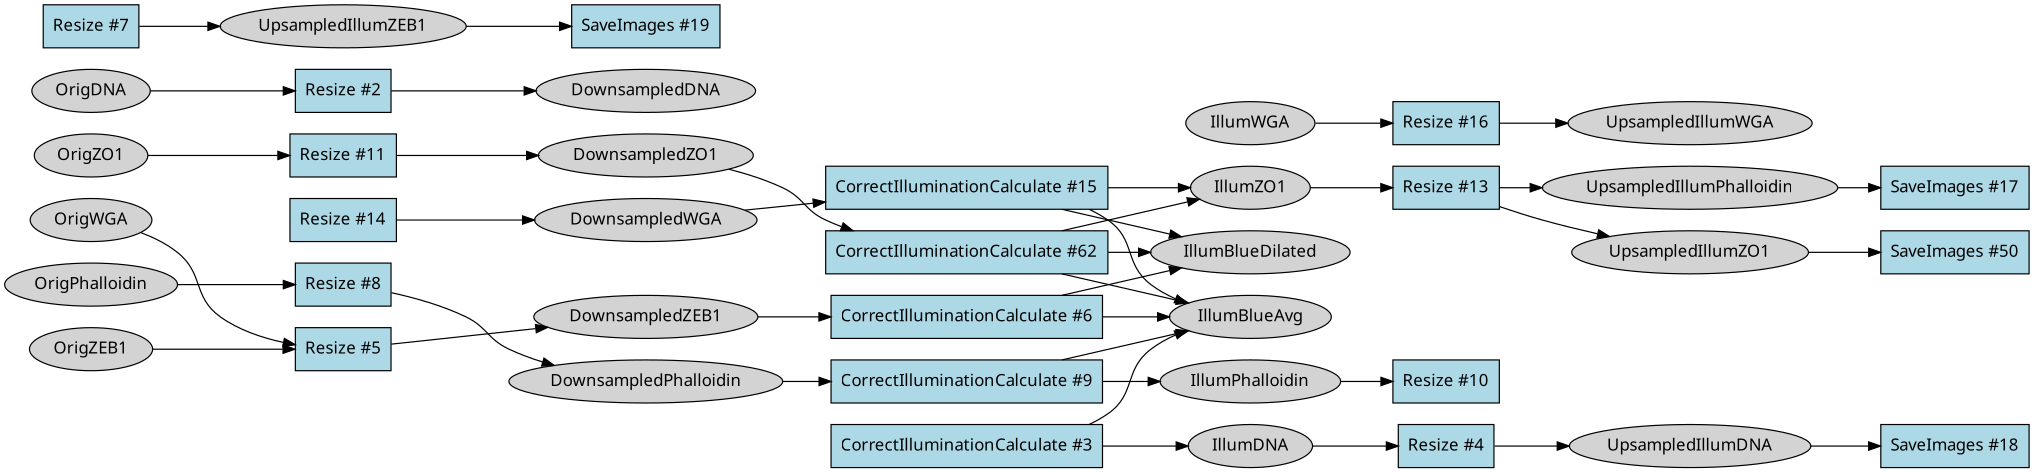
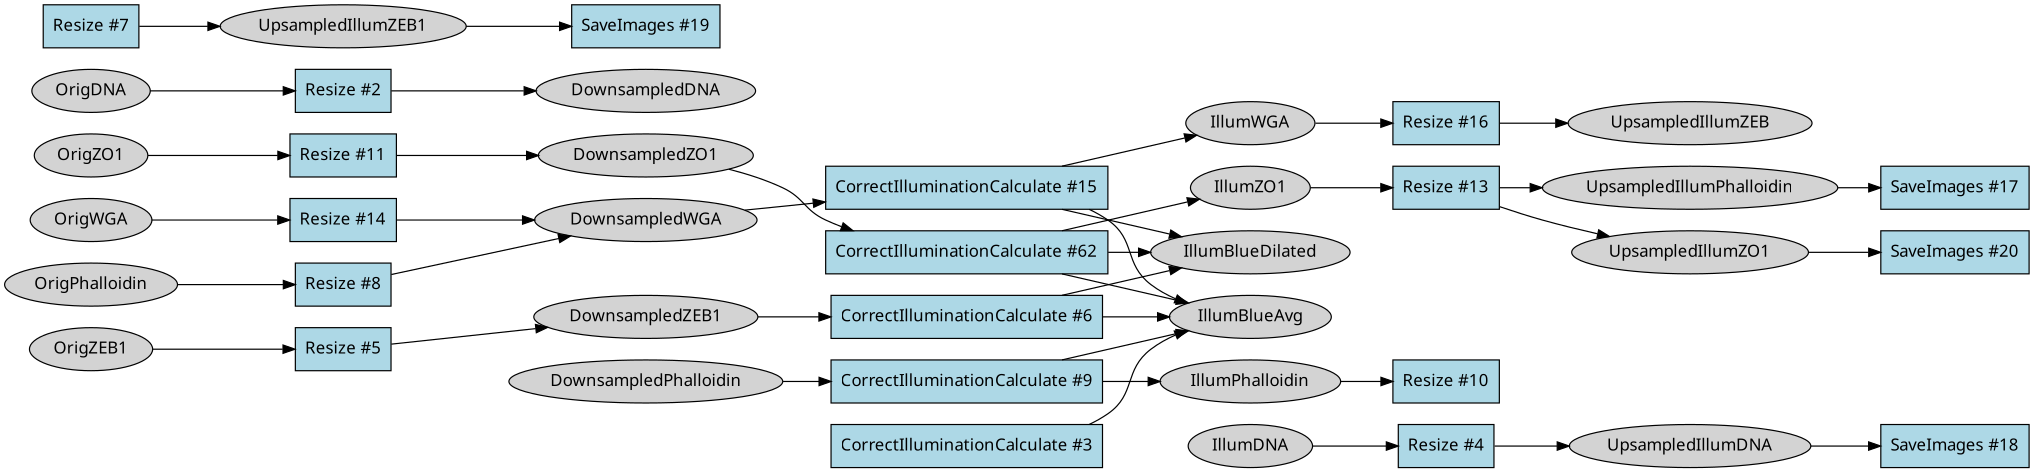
(1690, 123) -> (1690, 123)
(1143, 188) -> (1123, 152)
(1955, 252) -> (1955, 252)
(204, 297) -> (215, 220)
(471, 320) -> (475, 256)
(1139, 446) -> none
